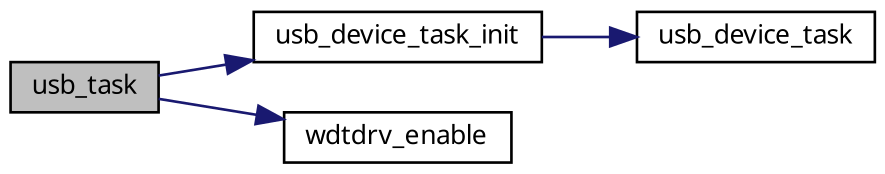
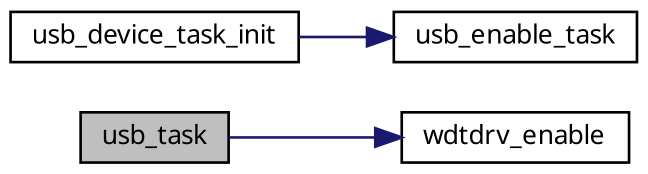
(756, 37) -> (515, 37)
(192, 70) -> none
